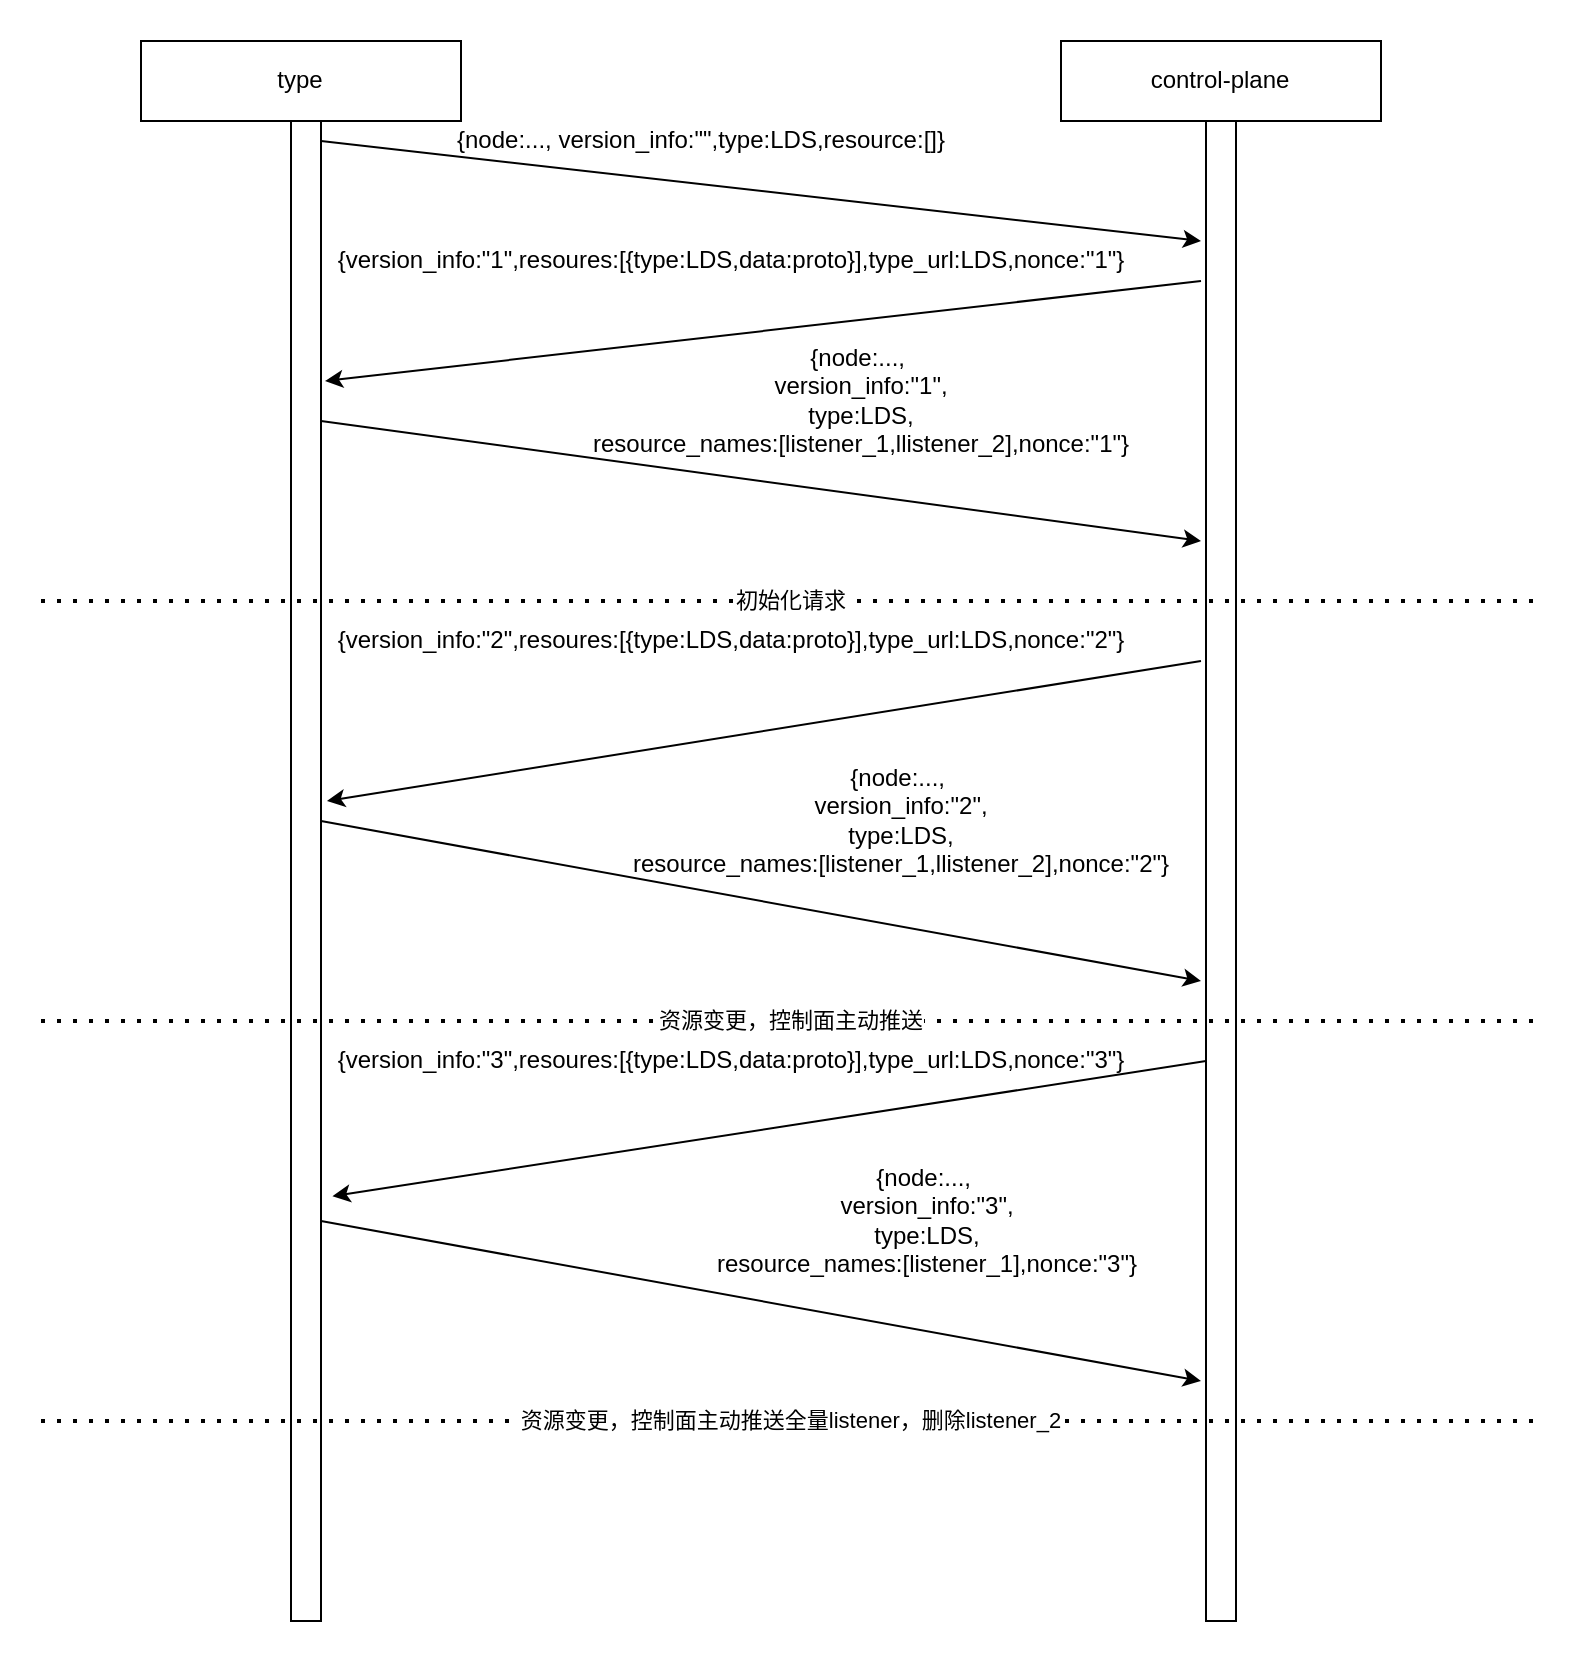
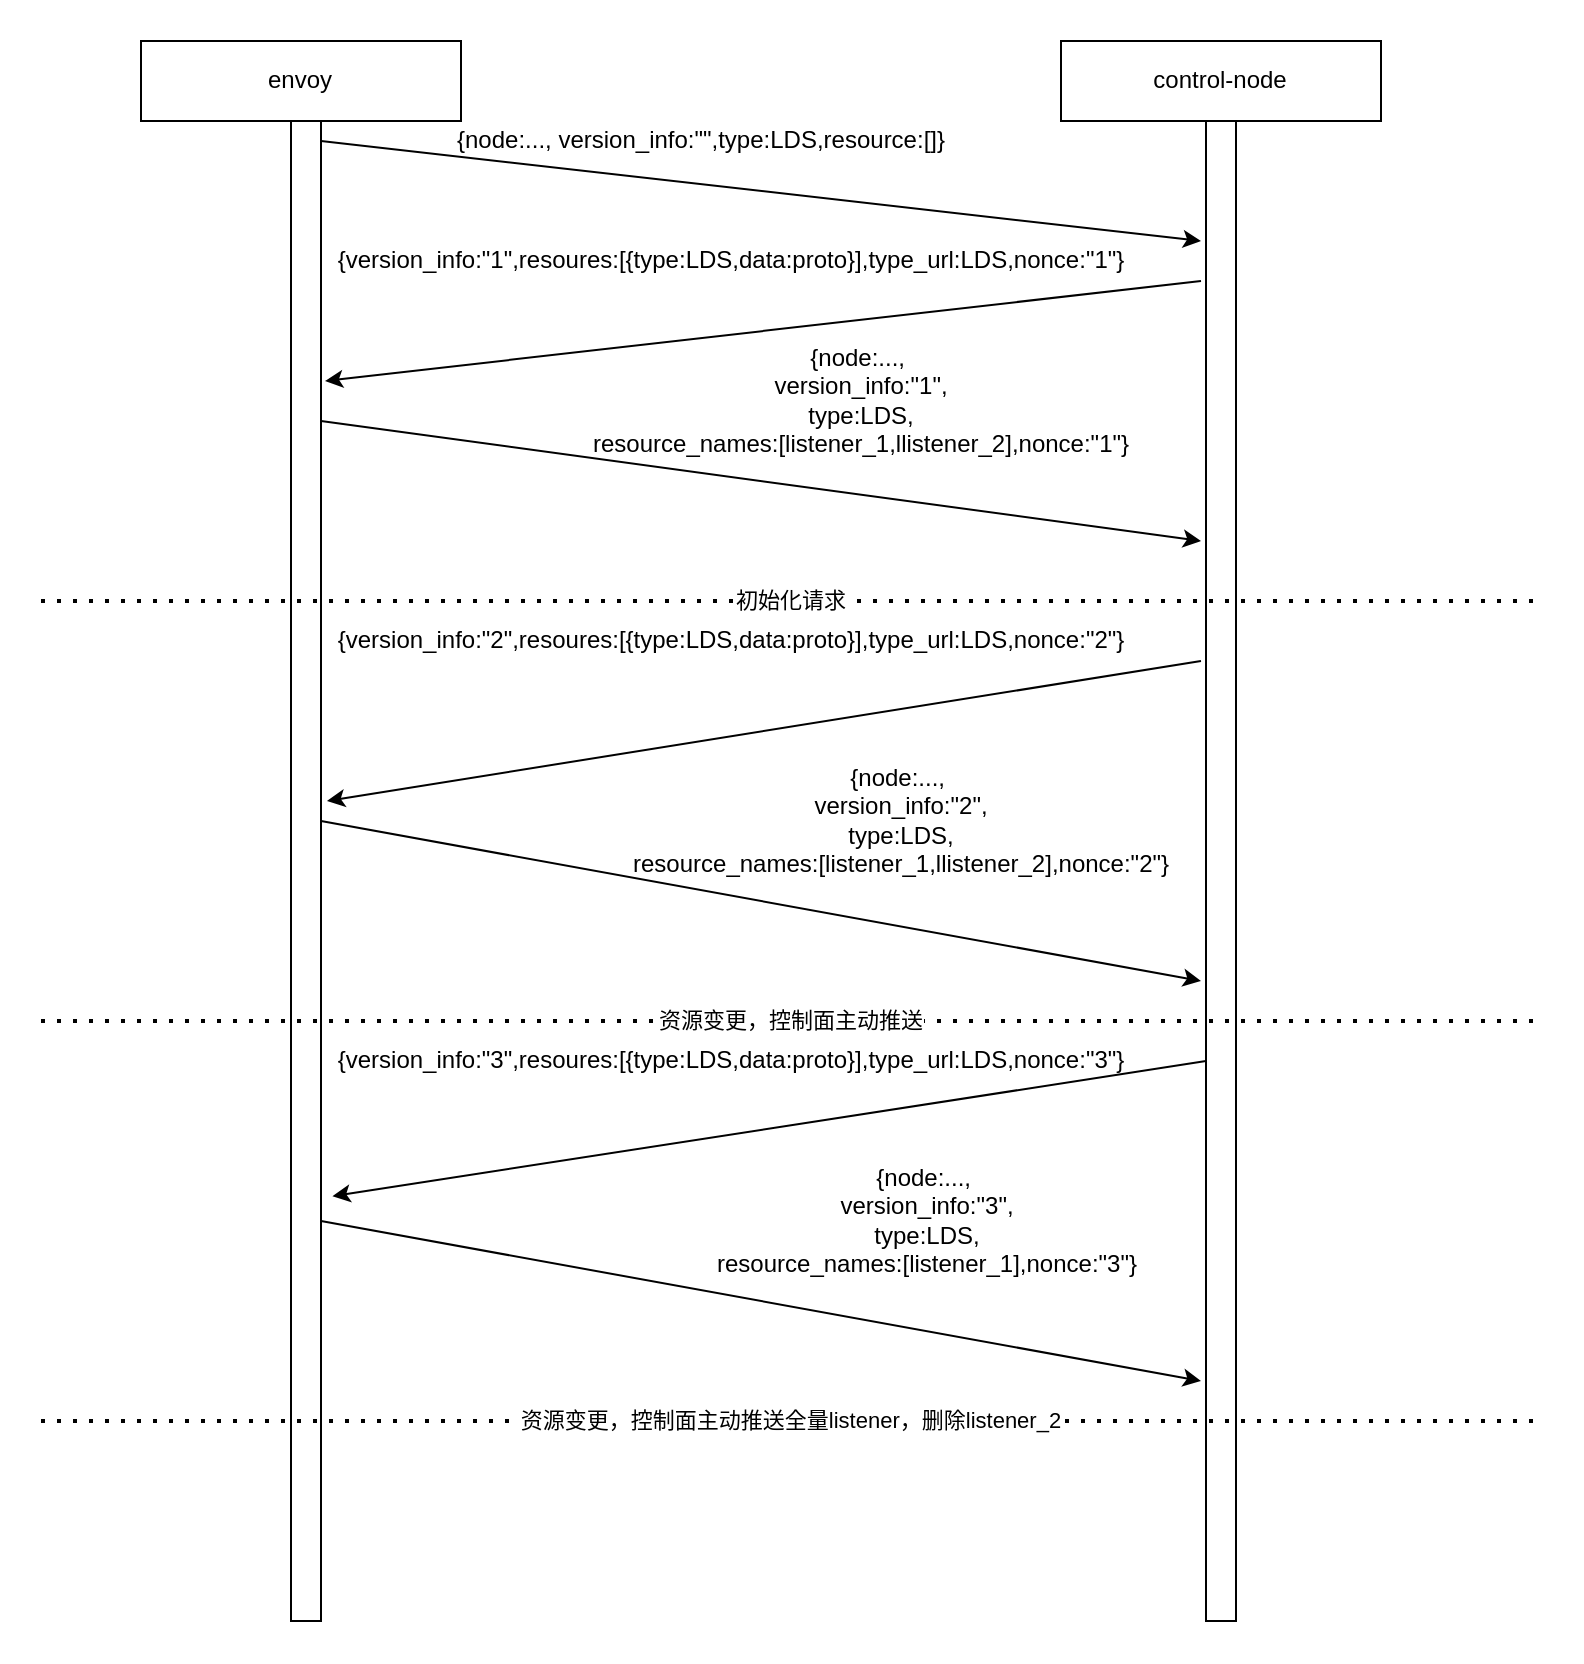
(301, 81) -> (301, 81)
(1221, 81) -> (1221, 81)
